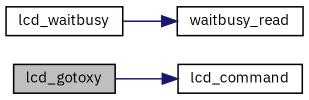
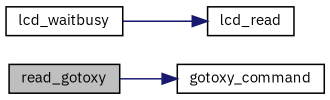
(240, 21) -> (251, 21)
(64, 79) -> (64, 79)
(240, 79) -> (251, 79)
